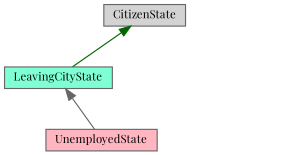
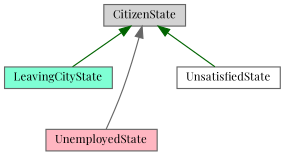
none -> (229, 78)
(83, 114) -> (125, 84)
